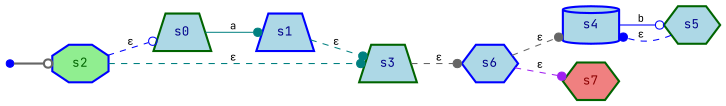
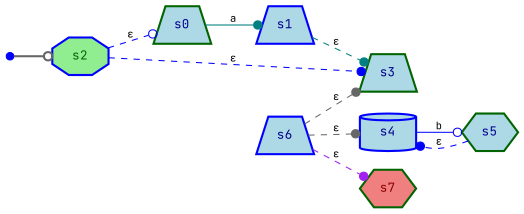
(232, 64) -> (233, 64)
(432, 64) -> (329, 109)
(490, 64) -> (285, 135)
